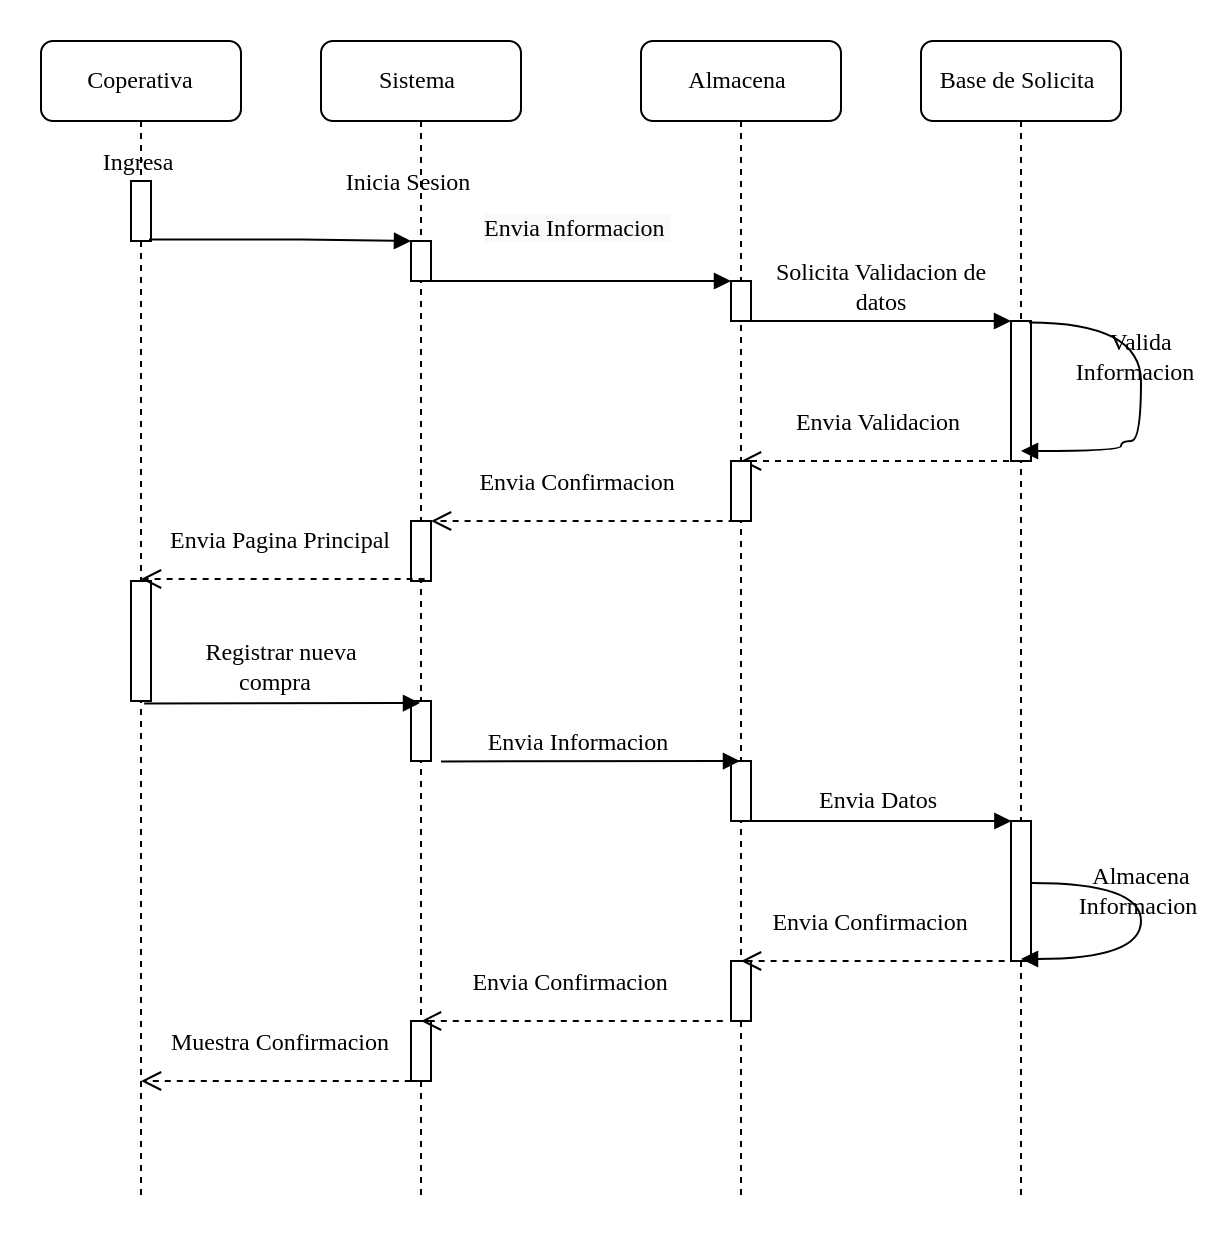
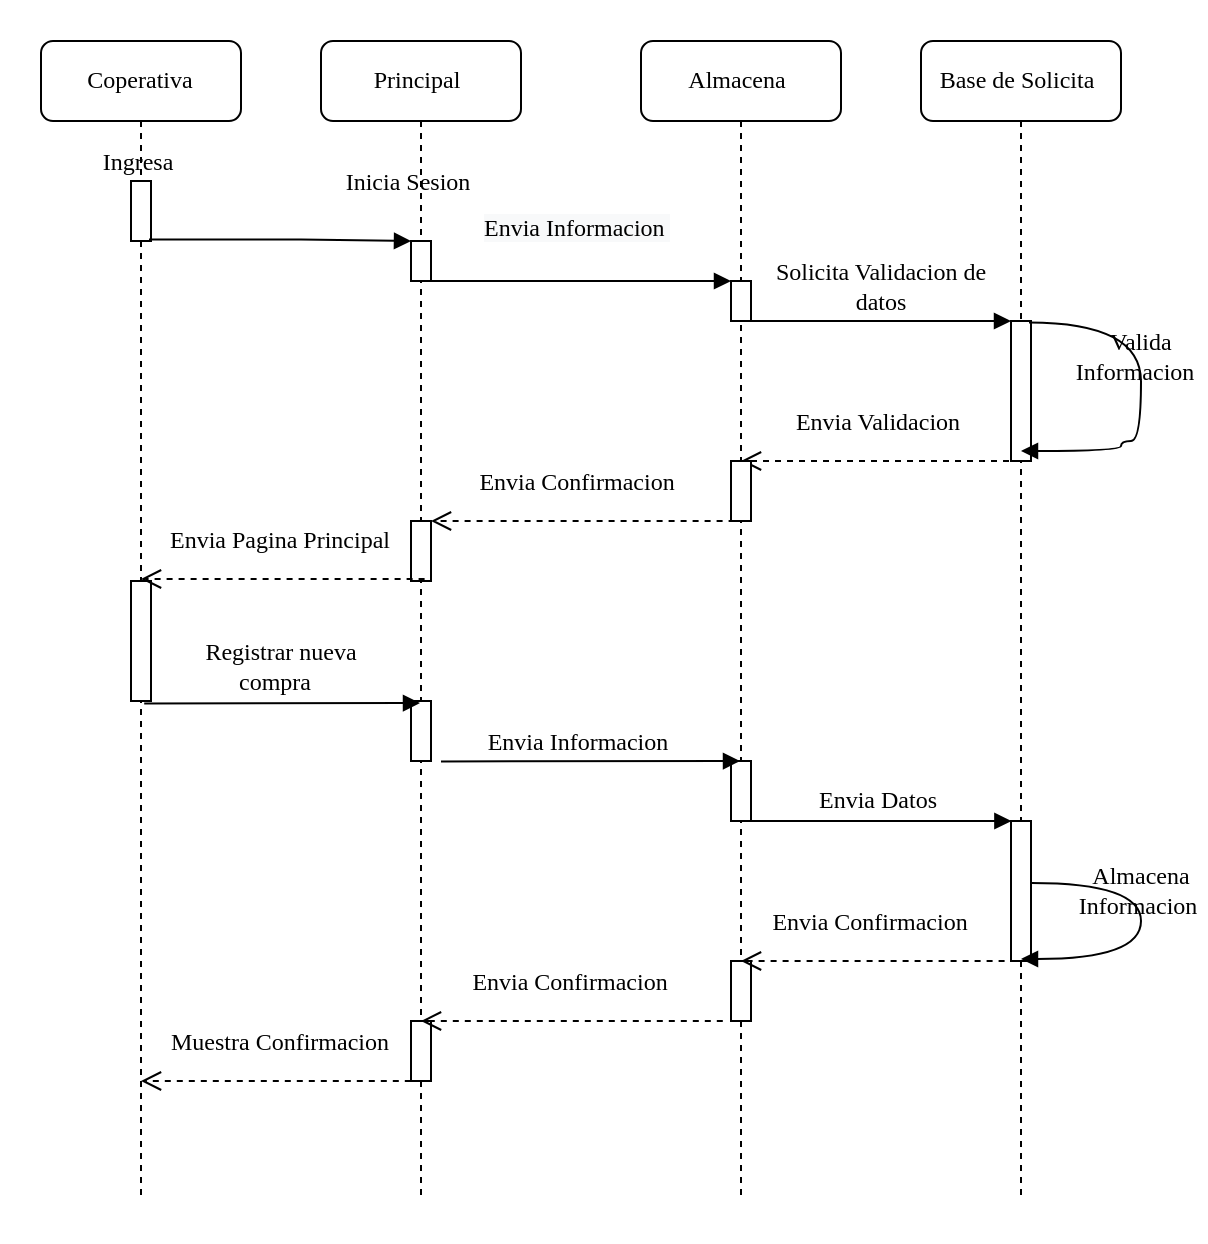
(421, 81) -> (421, 81)
